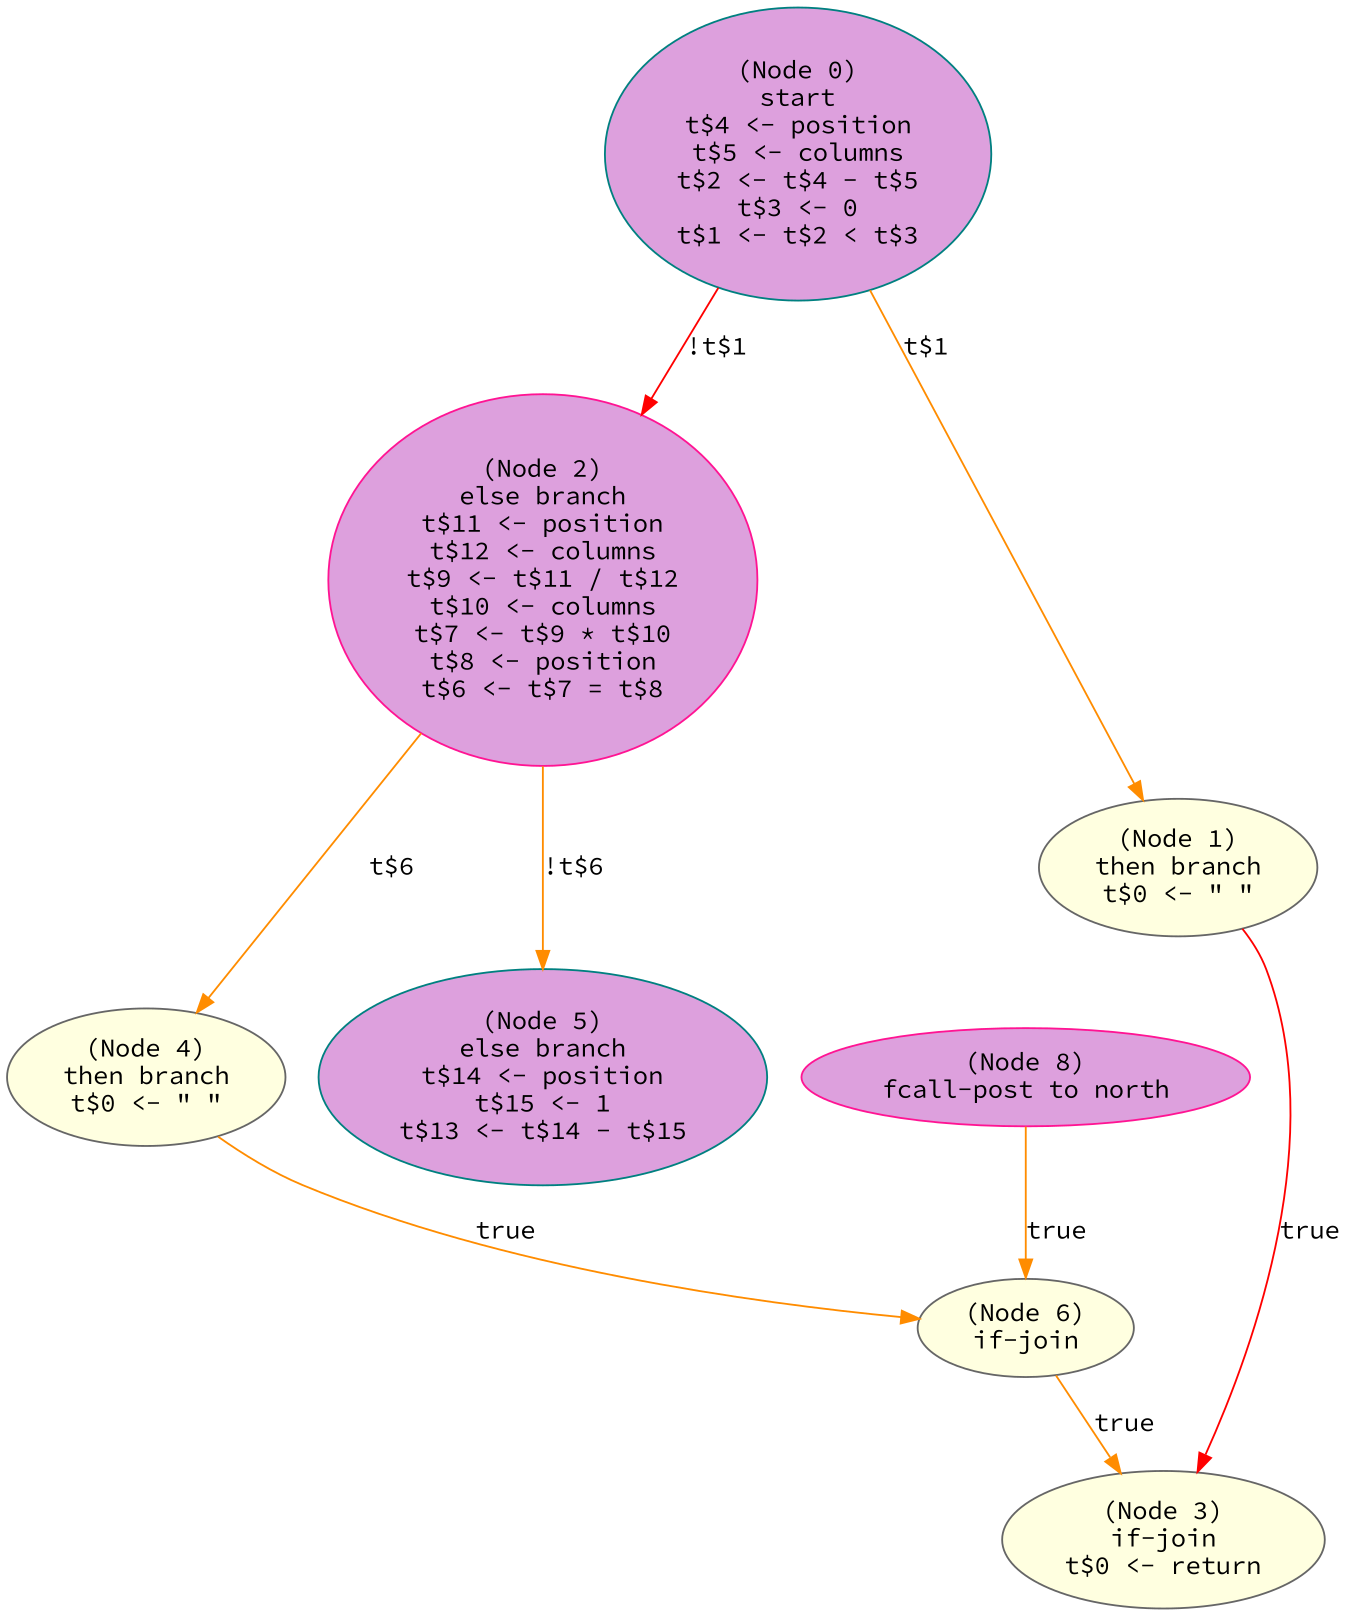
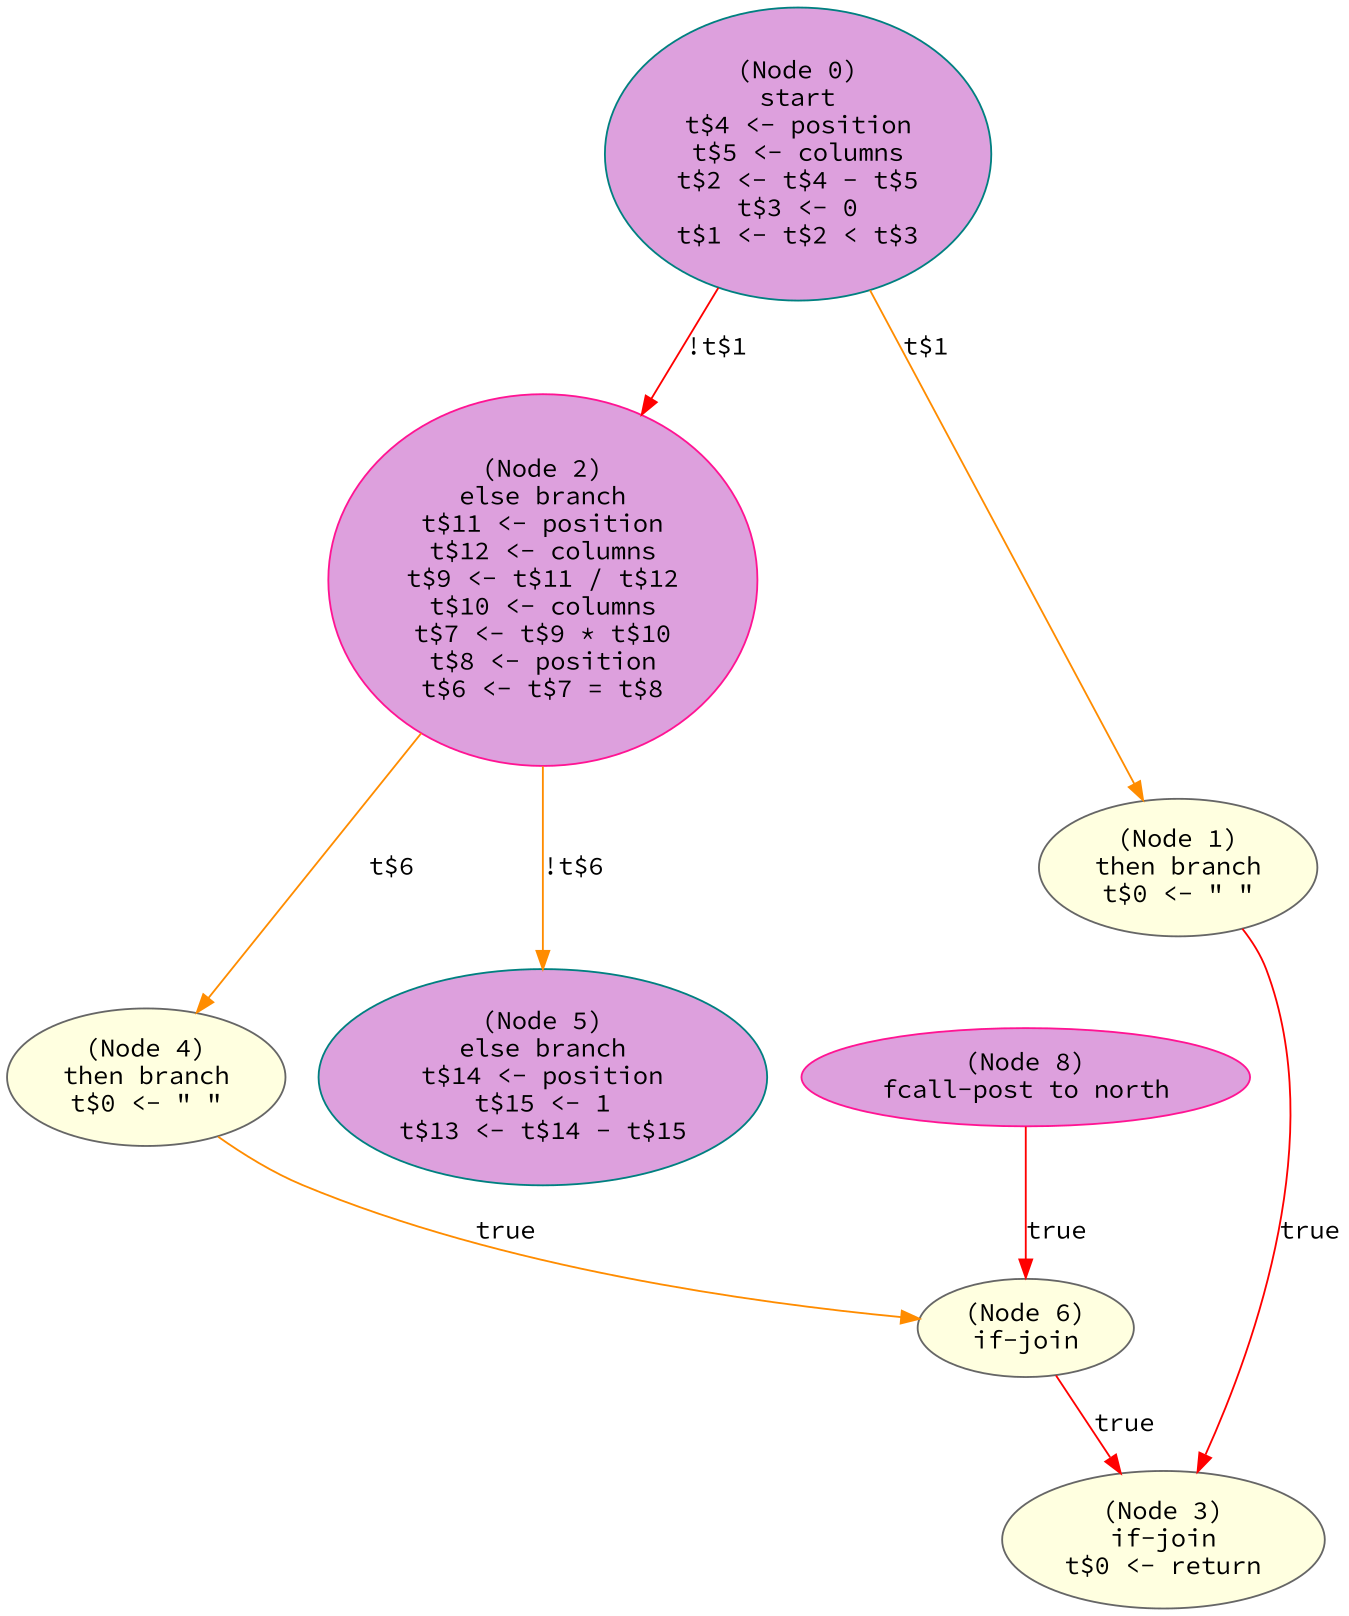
(1026, 1193) -> (1026, 1193)
(1083, 1416) -> (1083, 1416)
